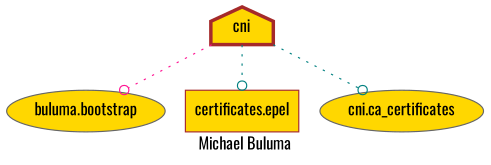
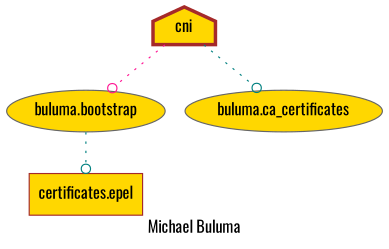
(242, 63) -> (86, 148)
(402, 111) -> (284, 111)
